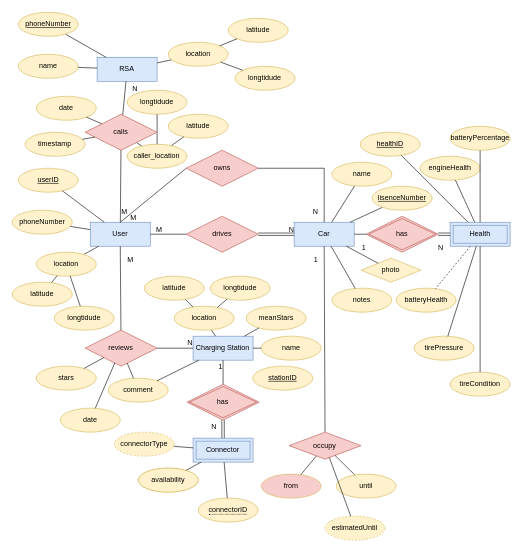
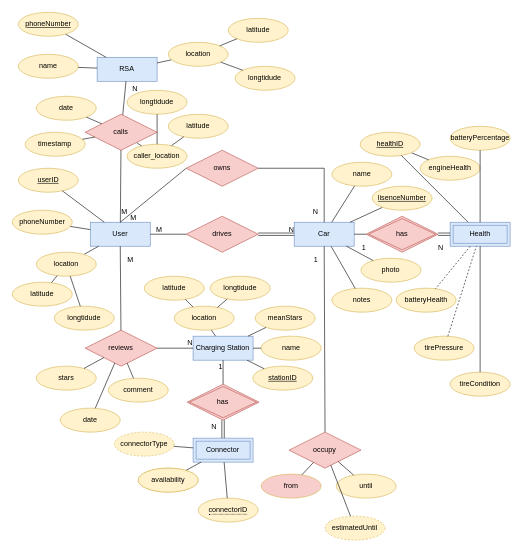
(465, 201) -> (420, 156)
(391, 270) -> (391, 270)
(462, 291) -> (462, 291)
(276, 318) -> (285, 318)
(178, 371) -> (255, 364)
(325, 446) -> (325, 450)
